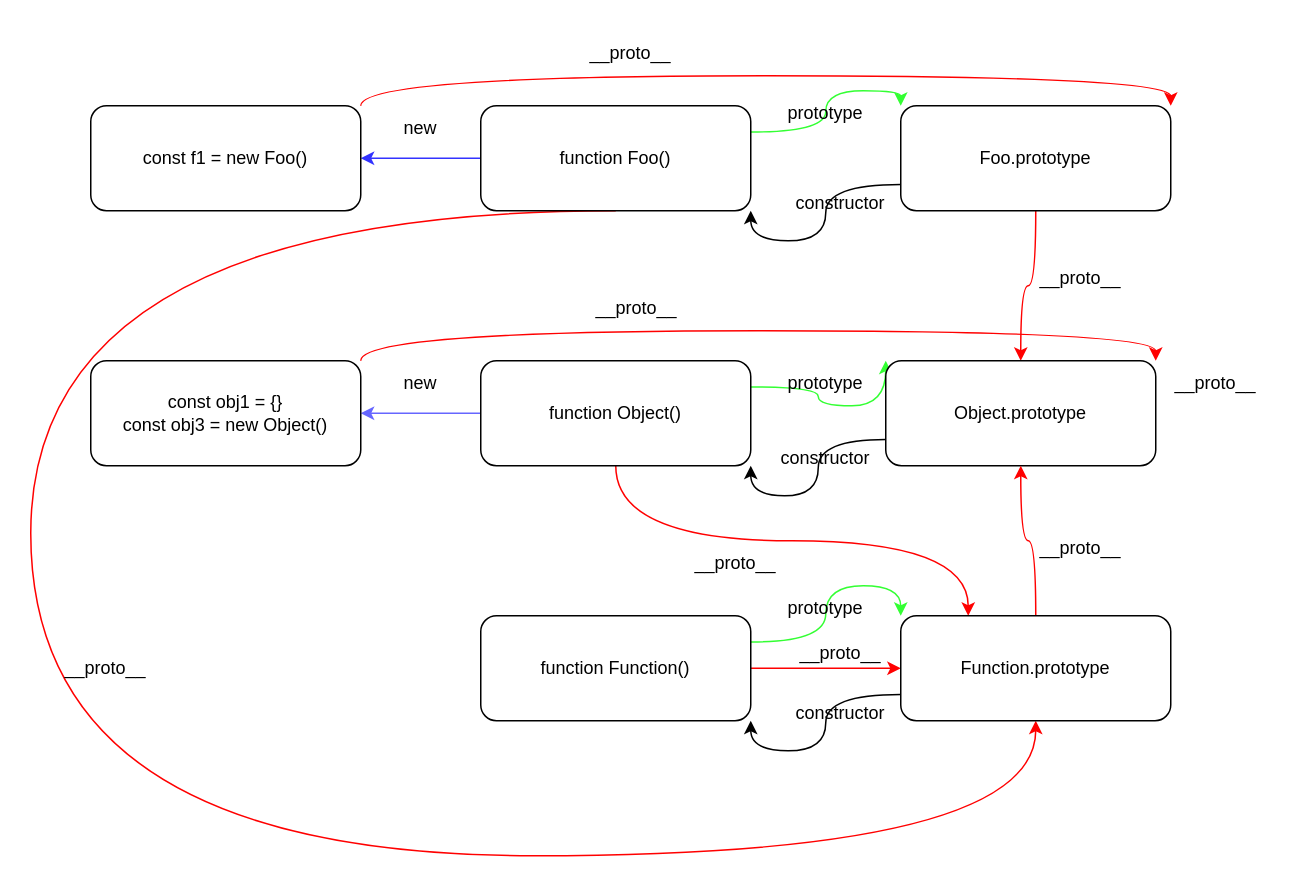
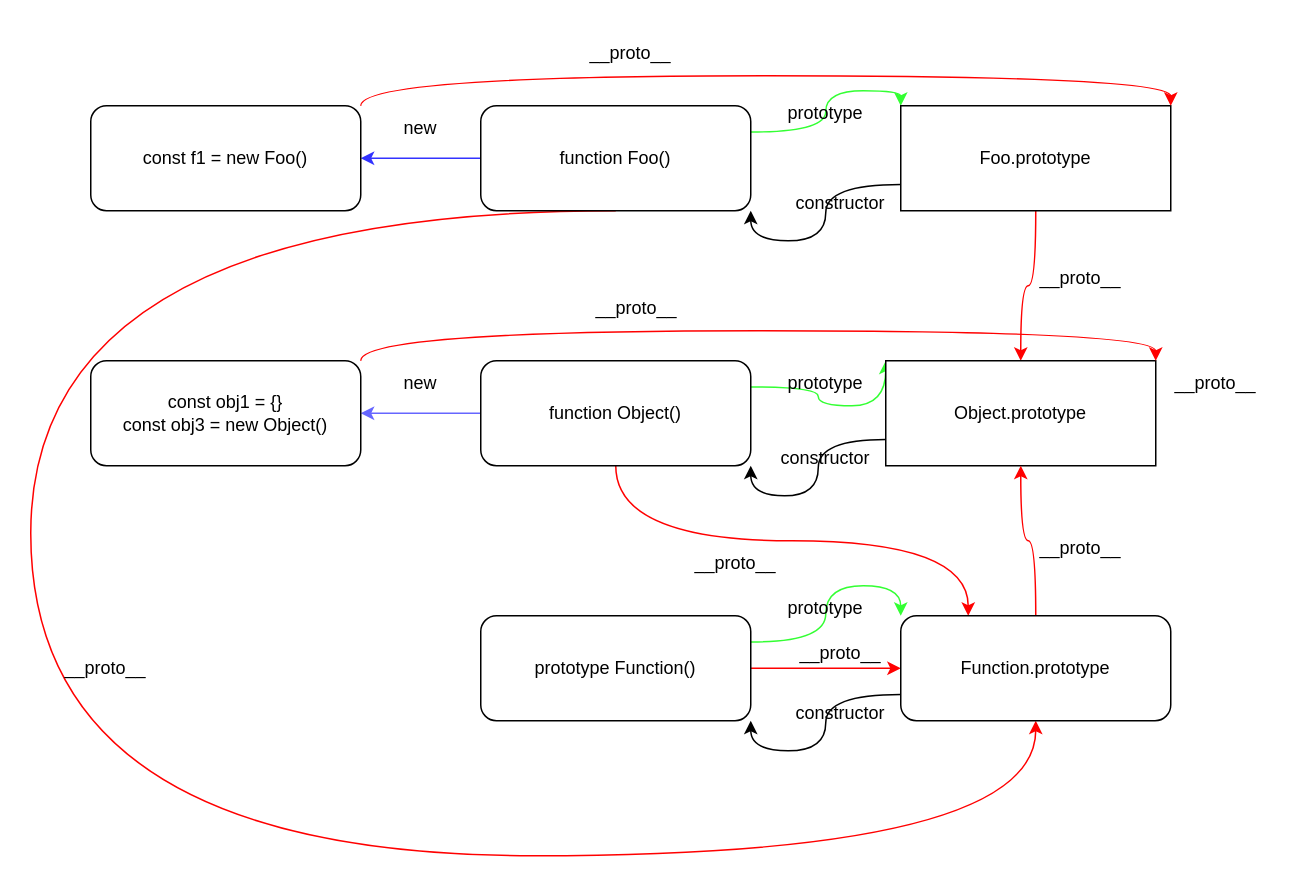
(1036, 158) -> (1036, 158)
(1021, 413) -> (1021, 413)
(616, 668) -> (616, 668)
